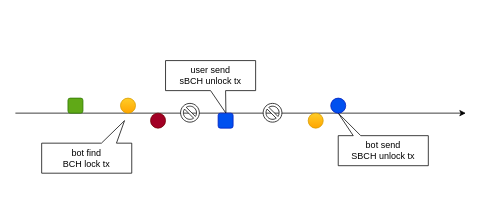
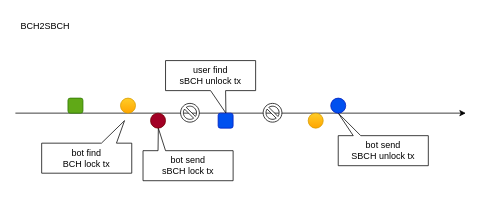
none -> (45, 27)
(210, 75) -> (210, 75)
none -> (188, 154)
